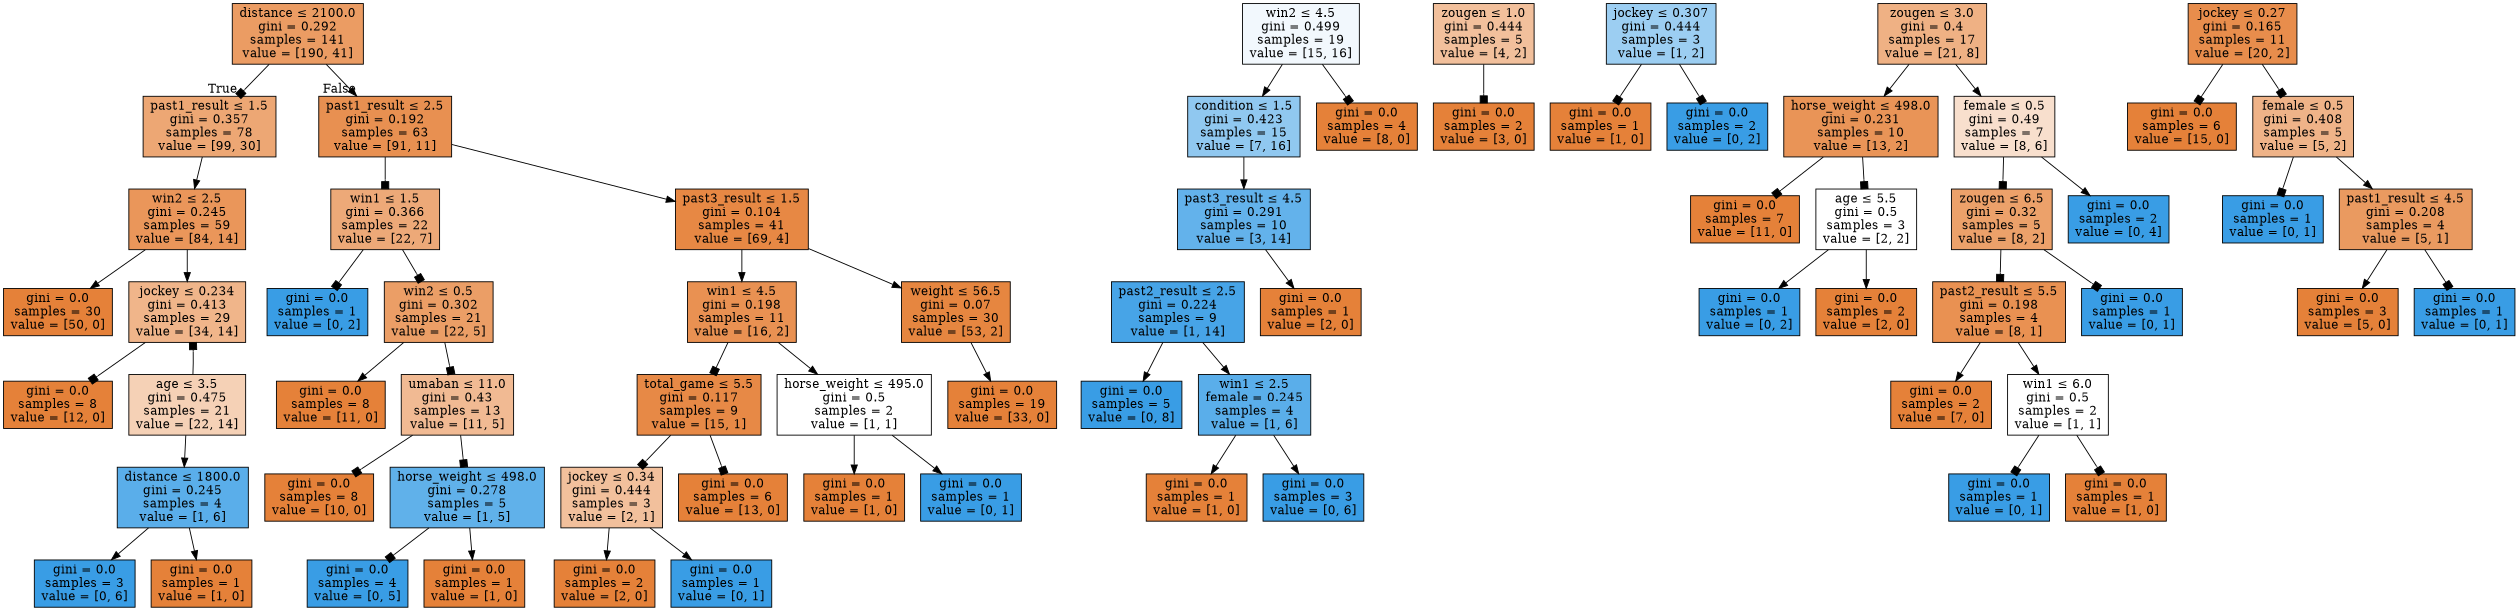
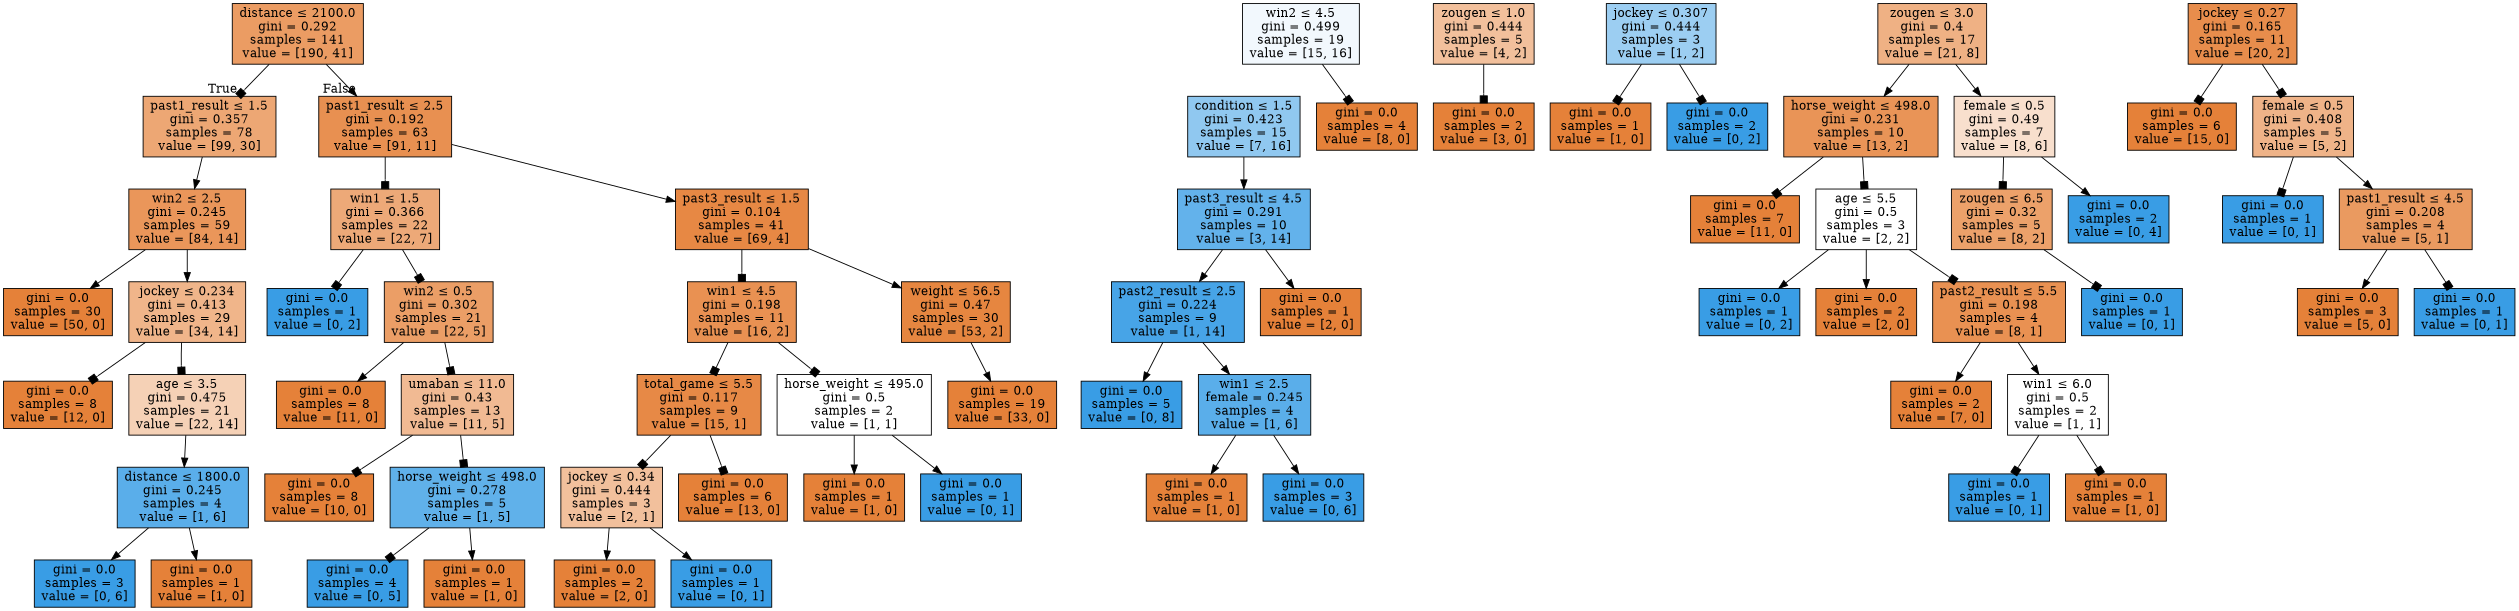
(1275, 76) -> none
(742, 261) -> (742, 261)
(2001, 261) -> (1929, 263)
none -> (1214, 262)
(956, 305) -> (956, 305)
(794, 355) -> (794, 355)
(193, 363) -> (181, 354)
